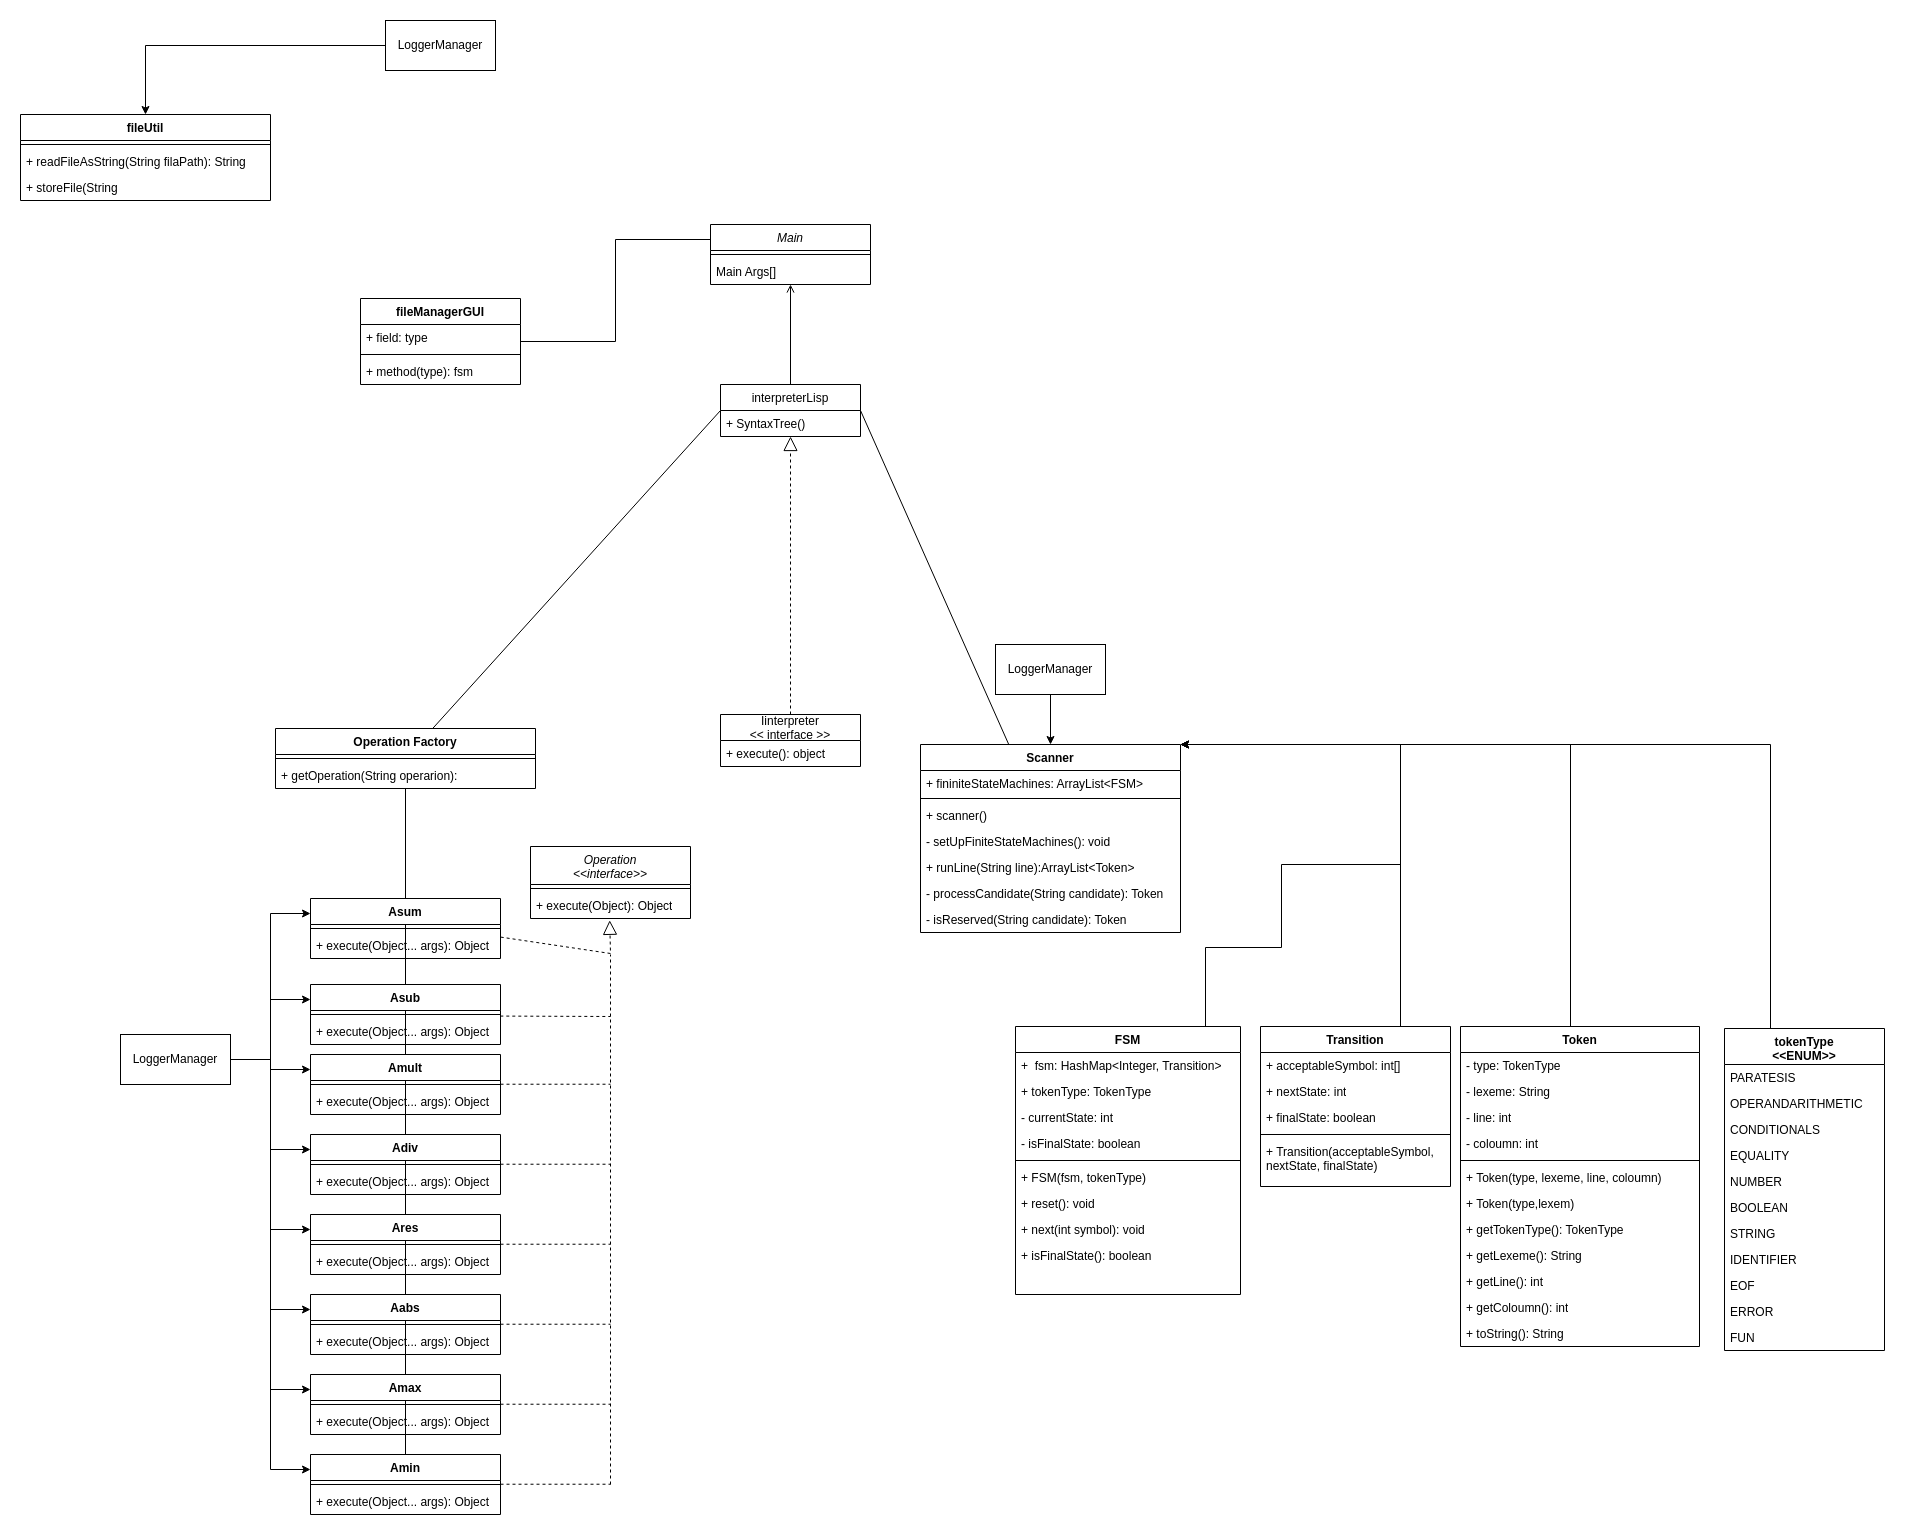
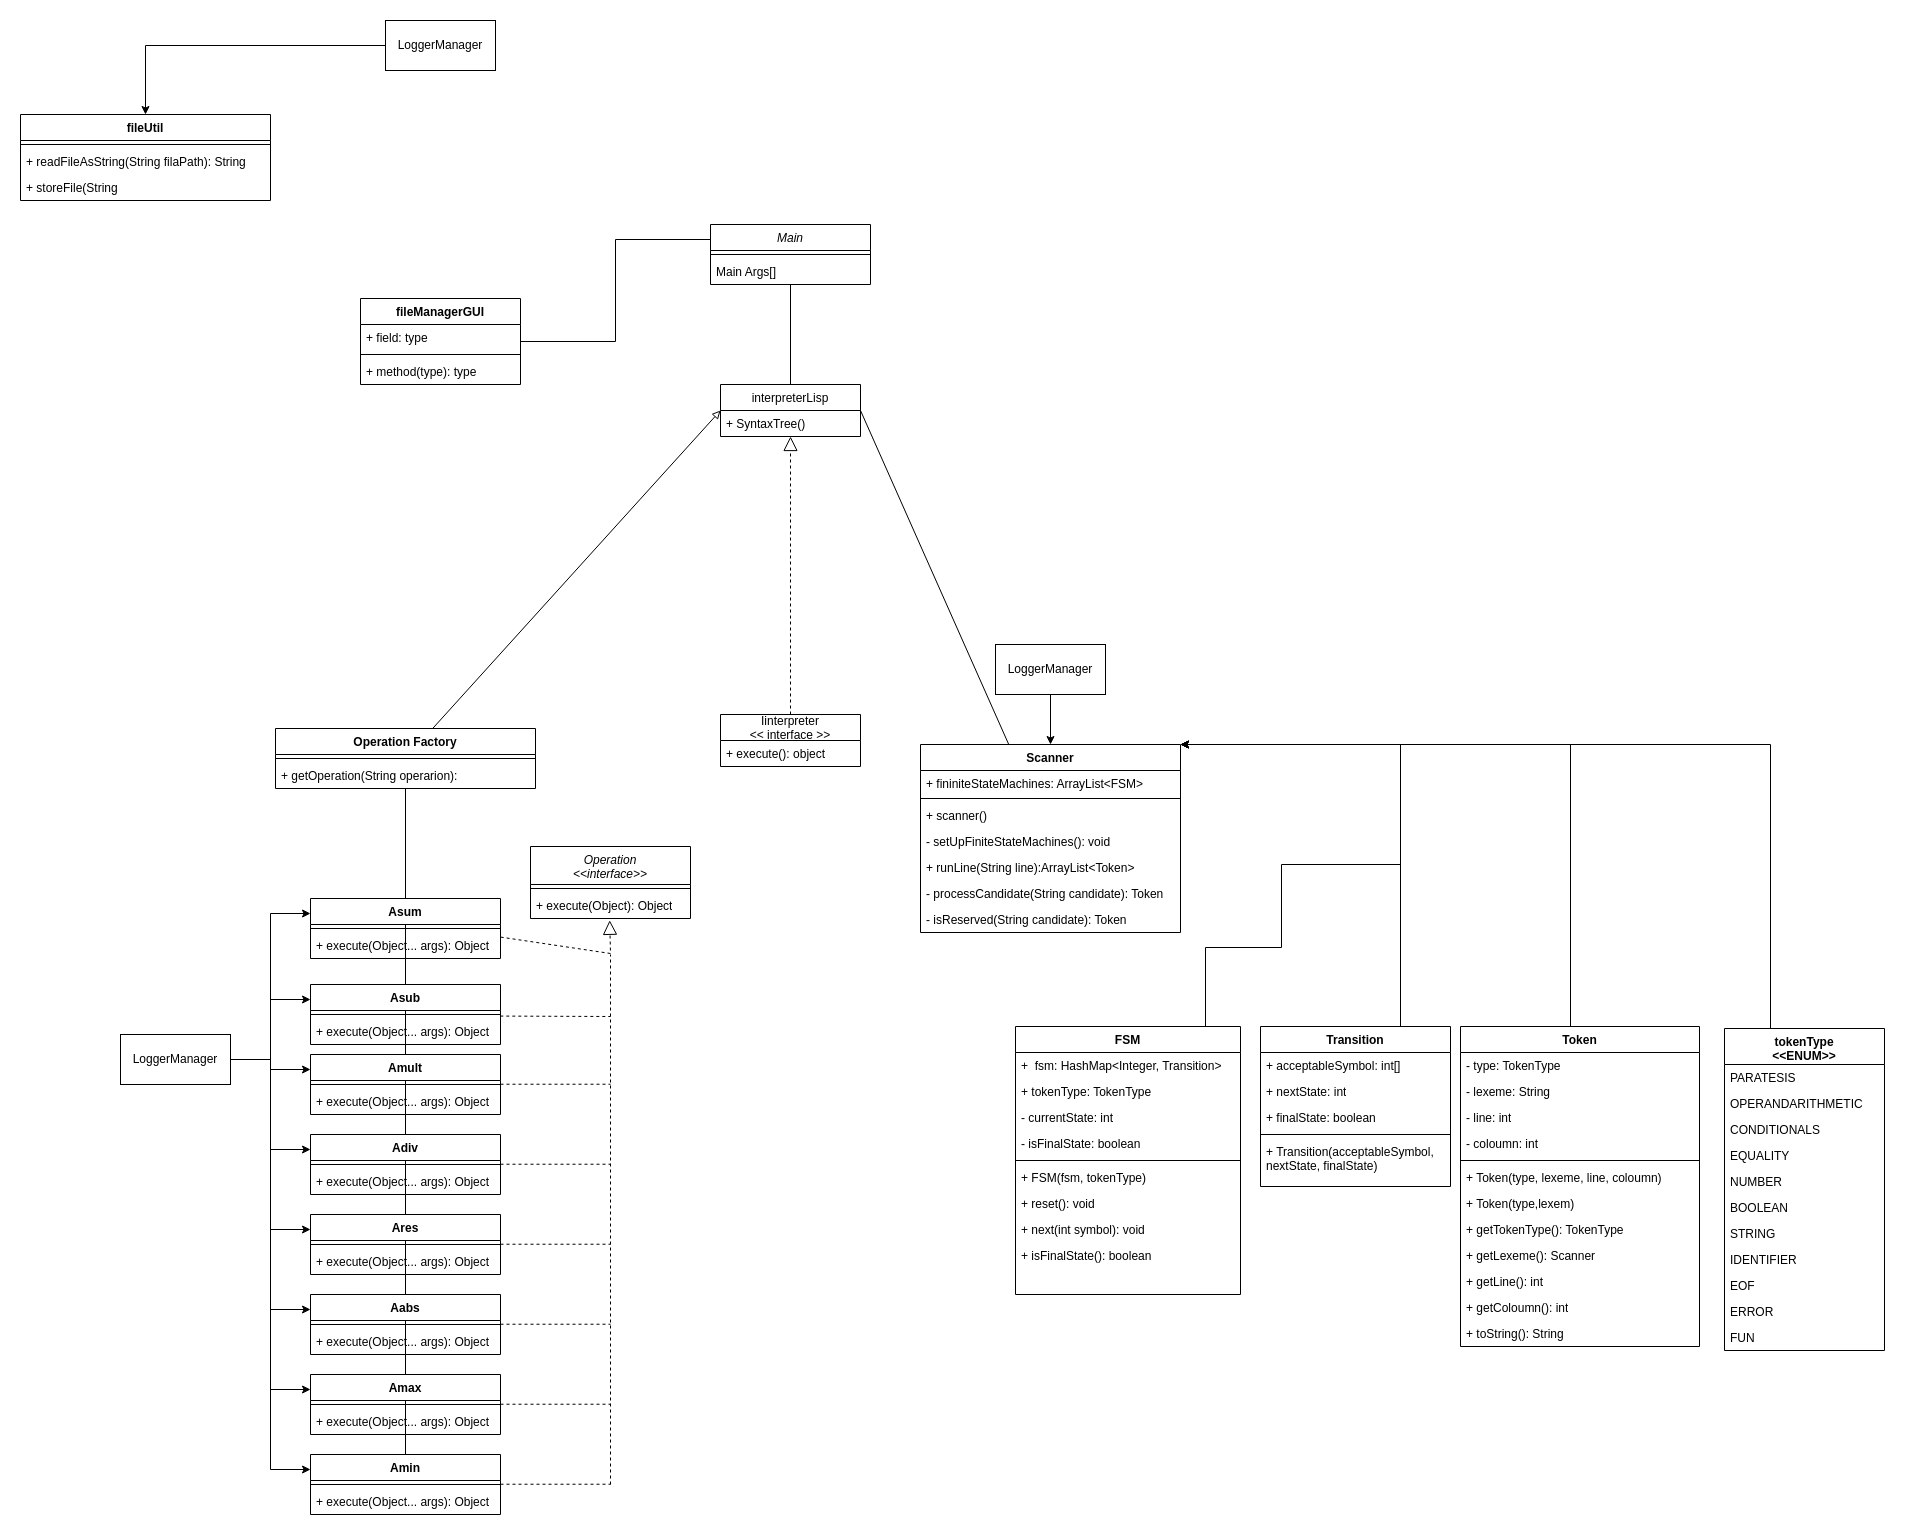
(791, 290) -> (791, 290)
(426, 373) -> (429, 373)
(716, 415) -> (714, 418)
(1531, 1257) -> (1536, 1257)
